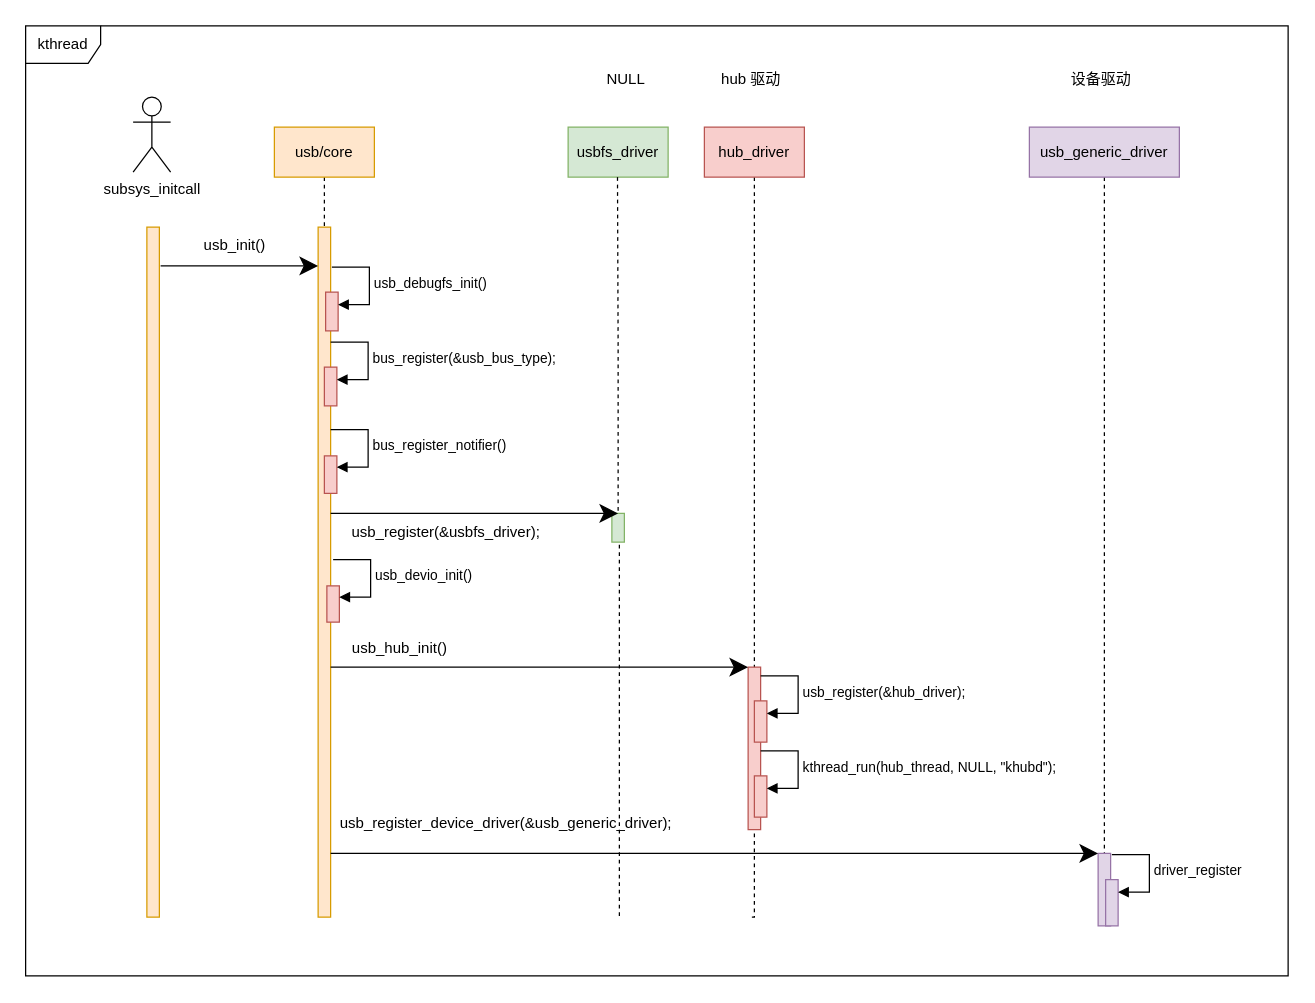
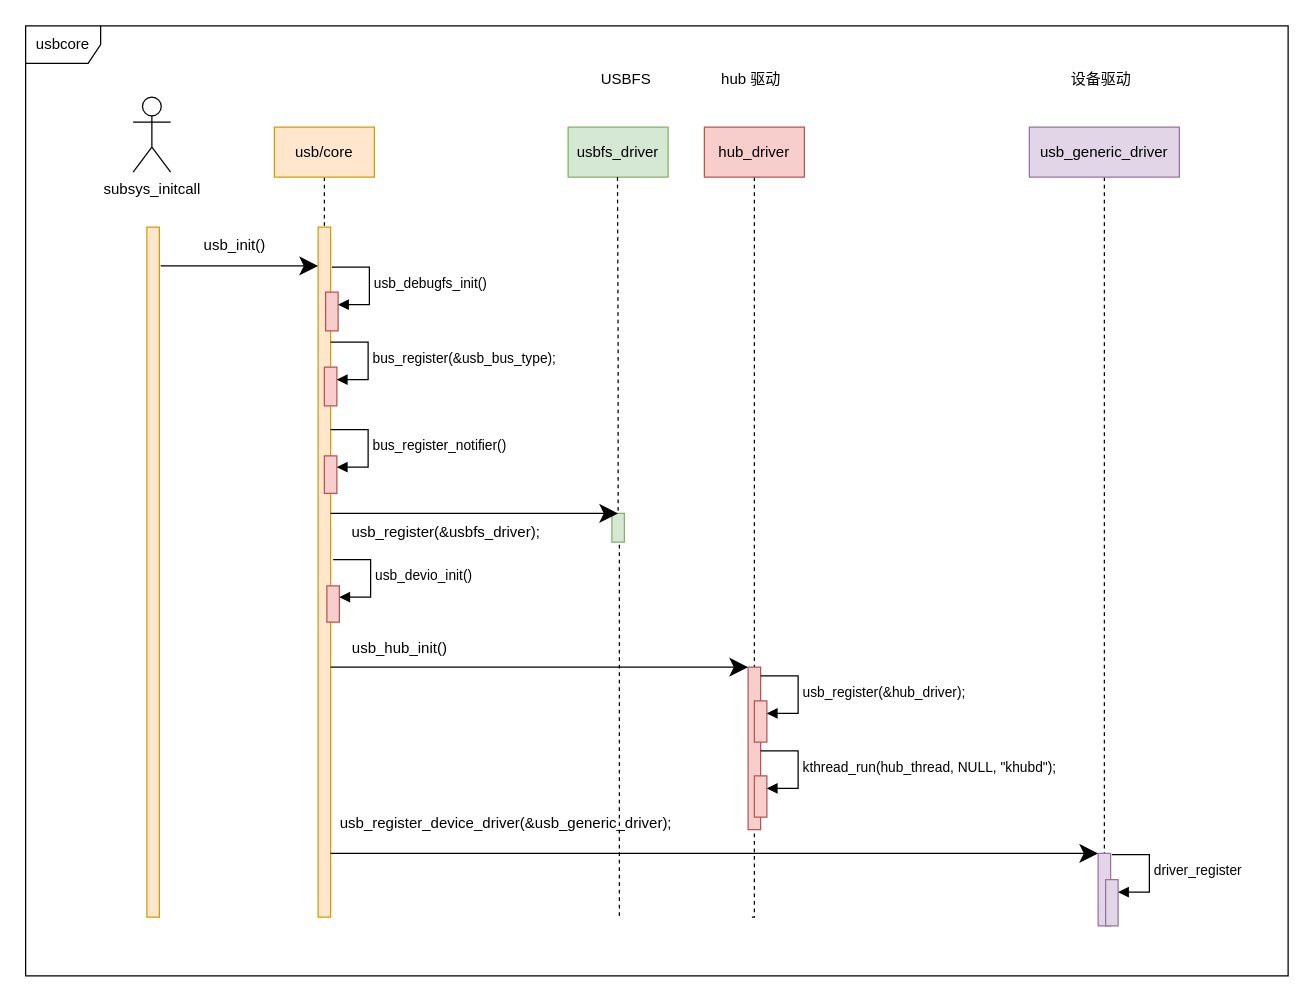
(63, 44) -> (63, 44)
(626, 79) -> (626, 79)
